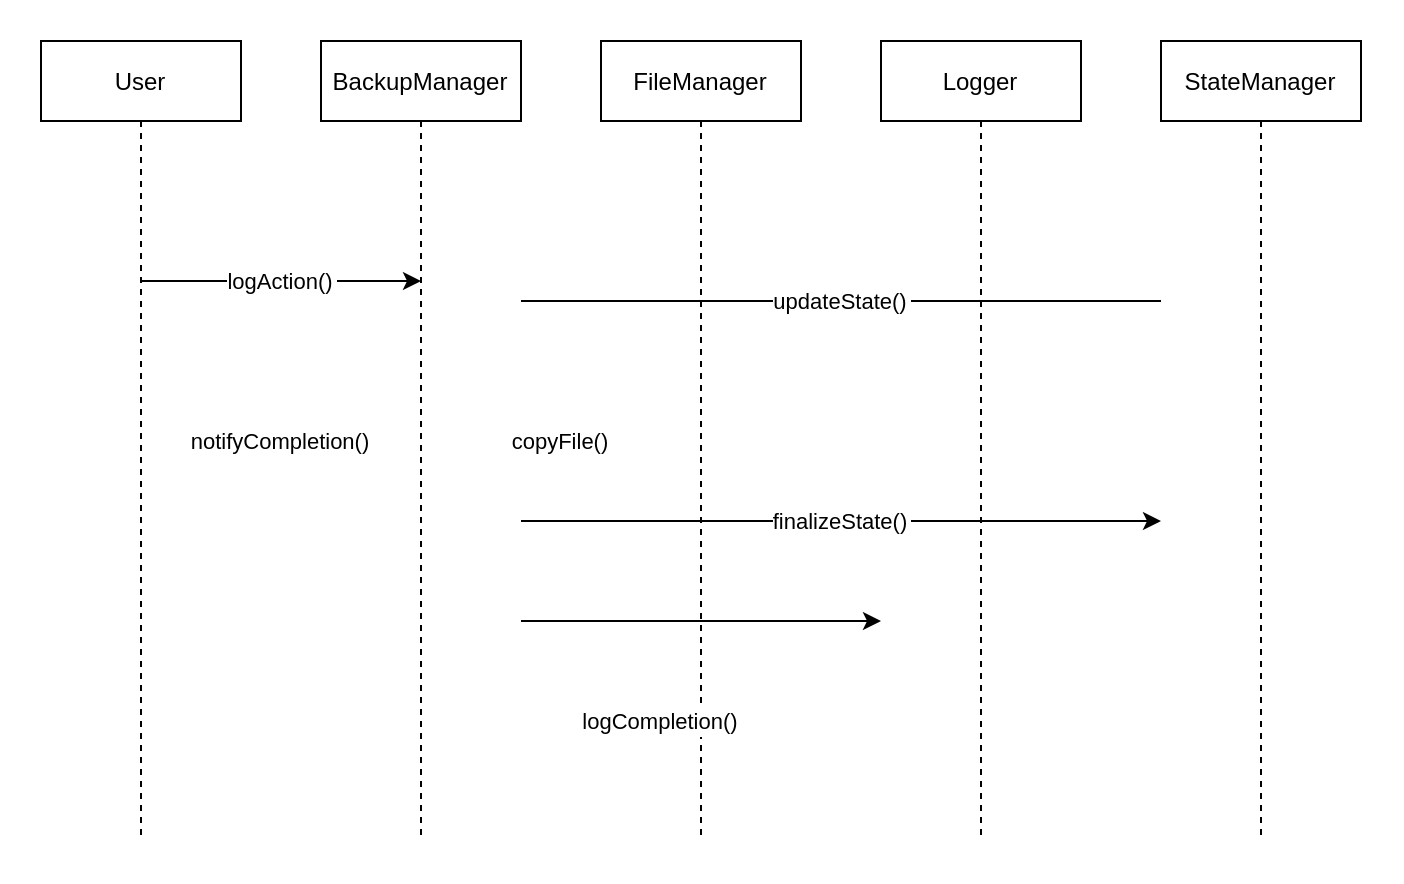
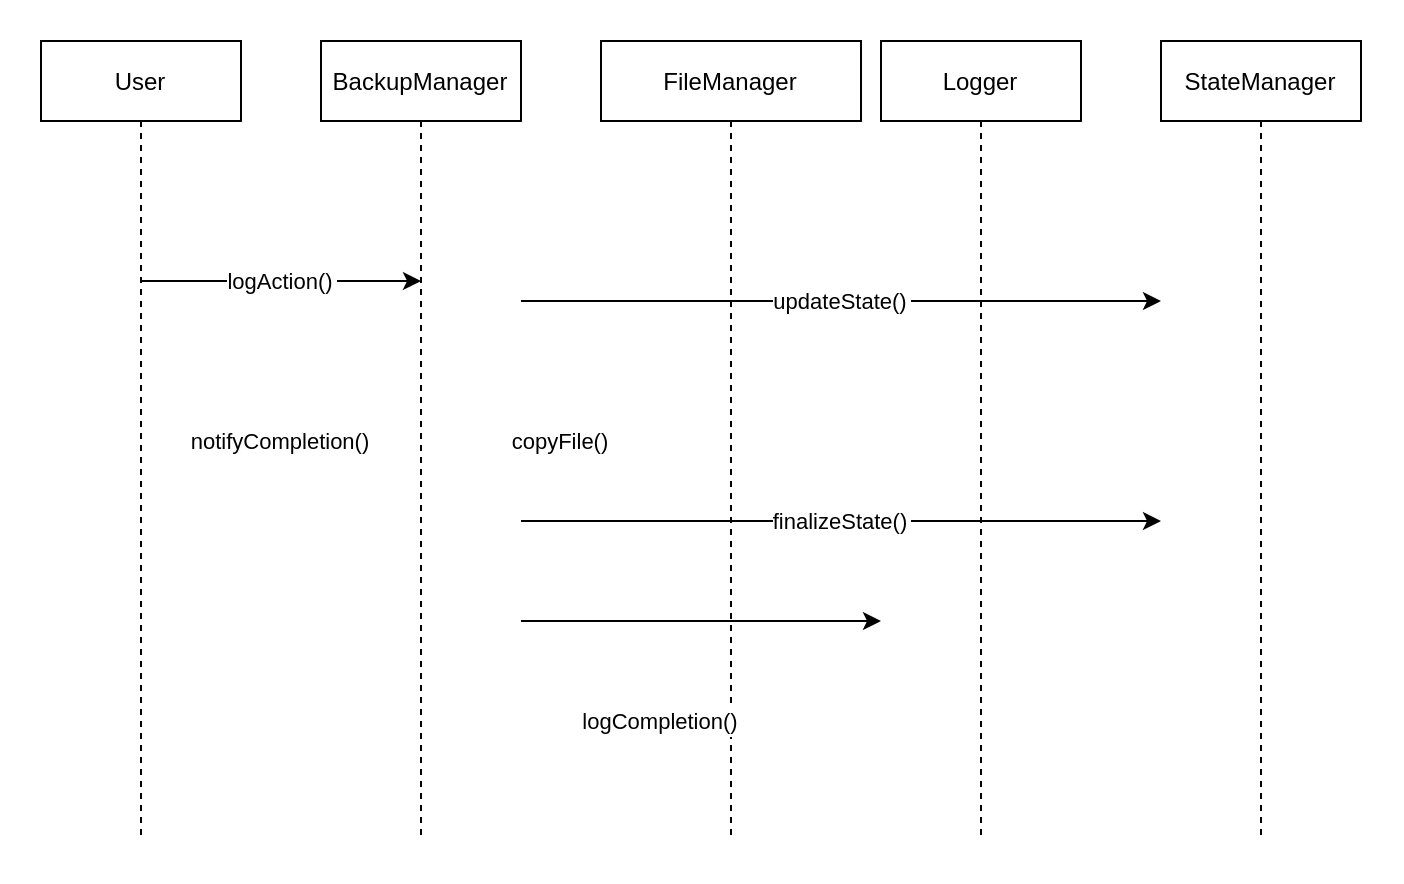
(1152, 301) -> (1146, 301)
(701, 441) -> (731, 441)
